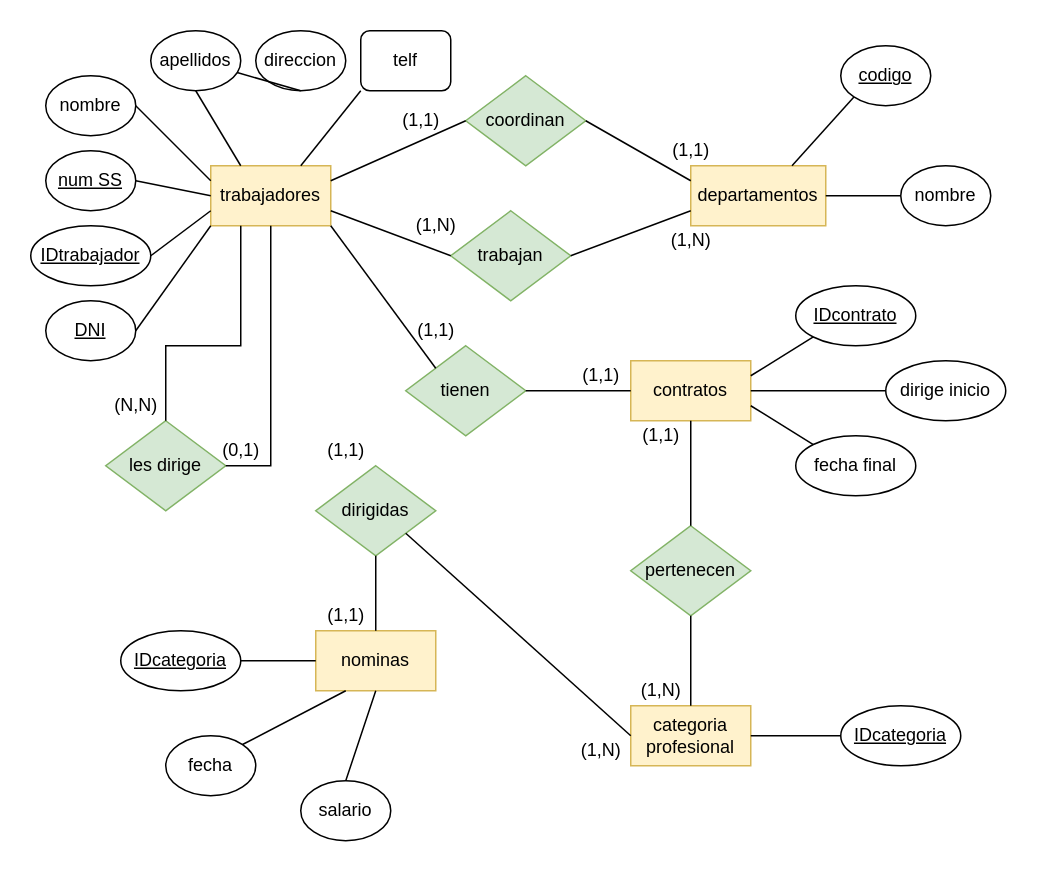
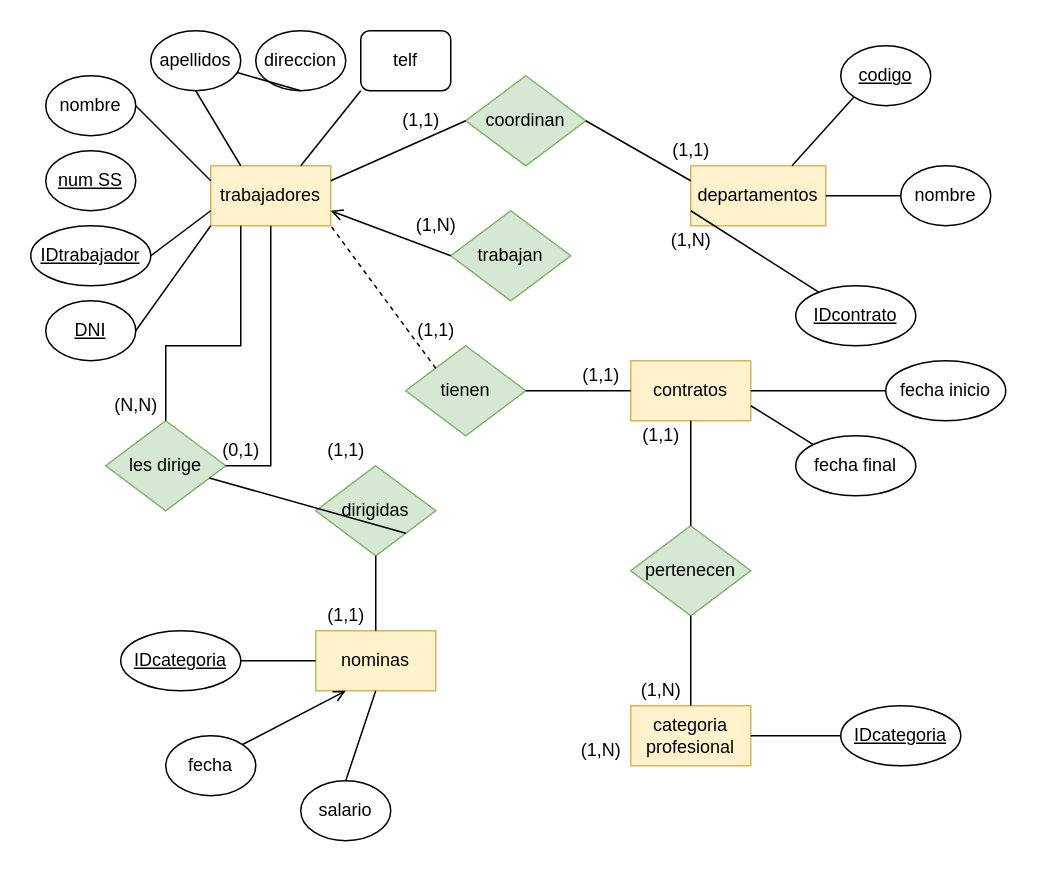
(173, 188) -> none
(335, 213) -> (337, 213)
(631, 233) -> (754, 251)
(382, 296) -> (382, 296)
(782, 357) -> none
(946, 391) -> (946, 391)
(518, 635) -> (308, 506)
(340, 694) -> (339, 694)
